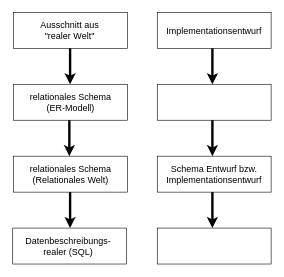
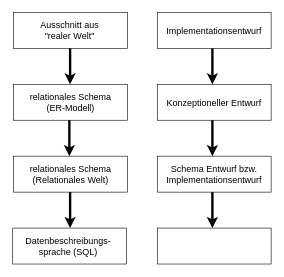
none -> (215, 102)
(68, 246) -> (68, 246)
